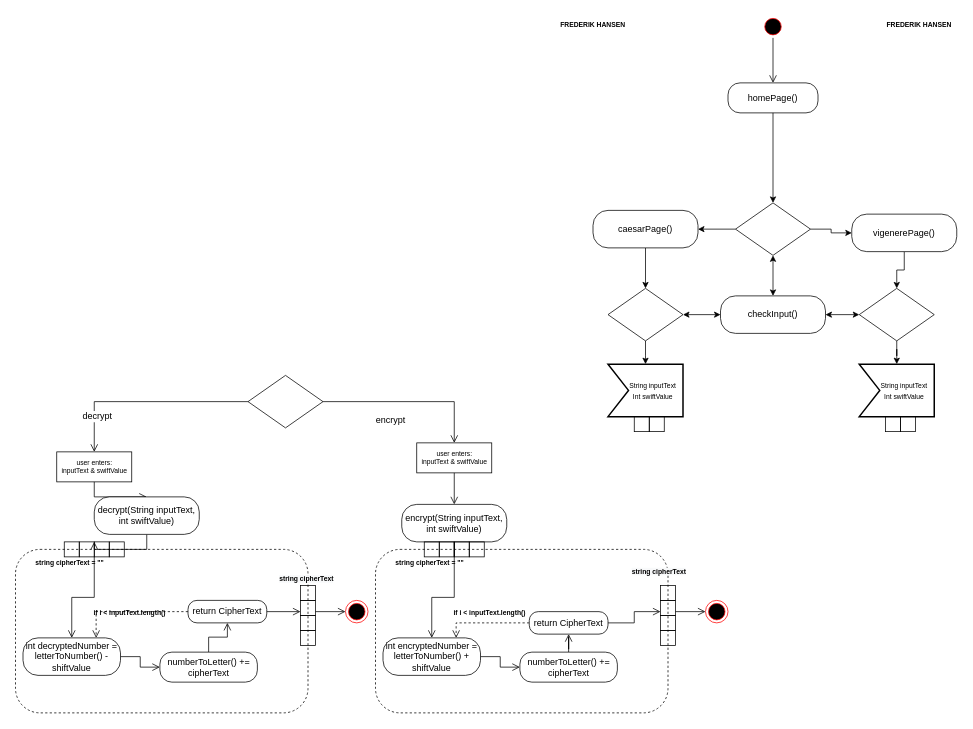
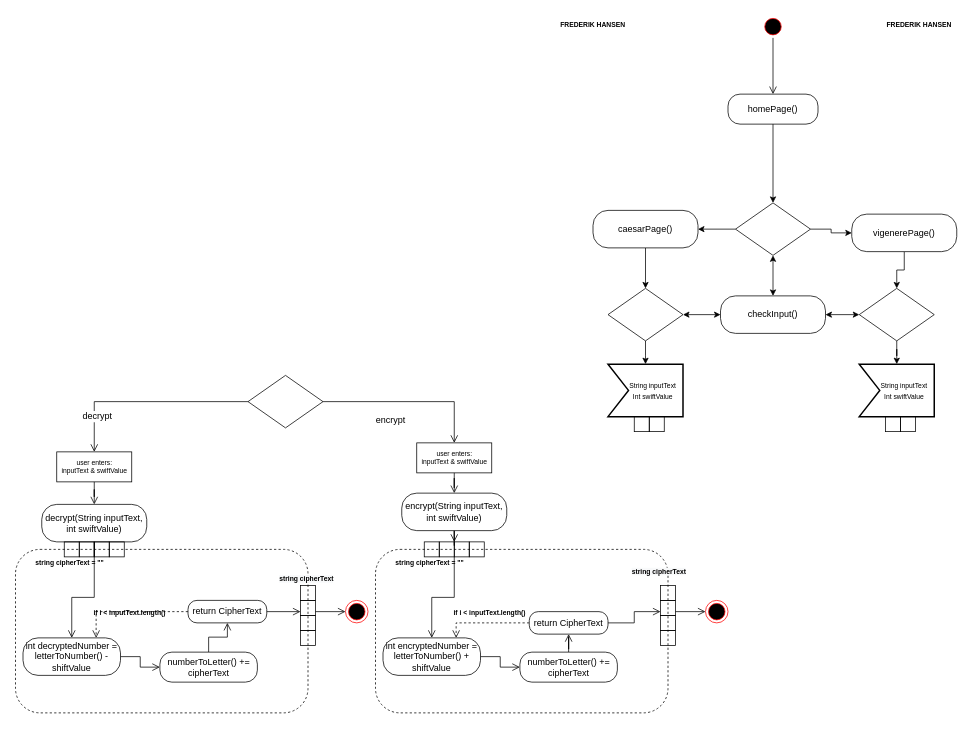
(773, 98) -> (773, 109)
(147, 516) -> (94, 523)
(454, 523) -> (454, 512)
